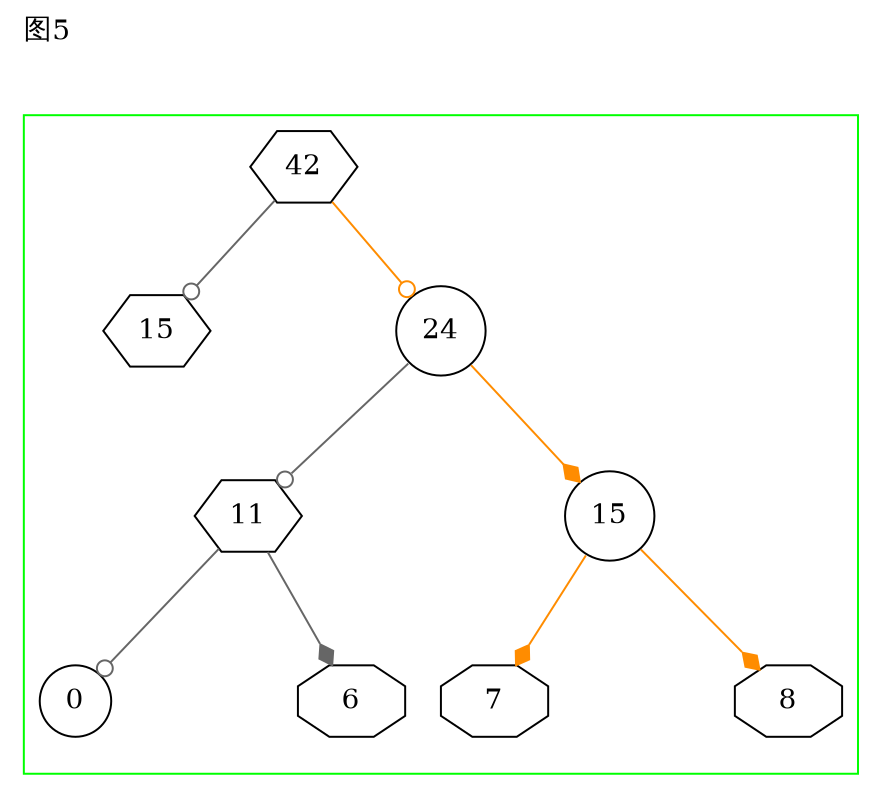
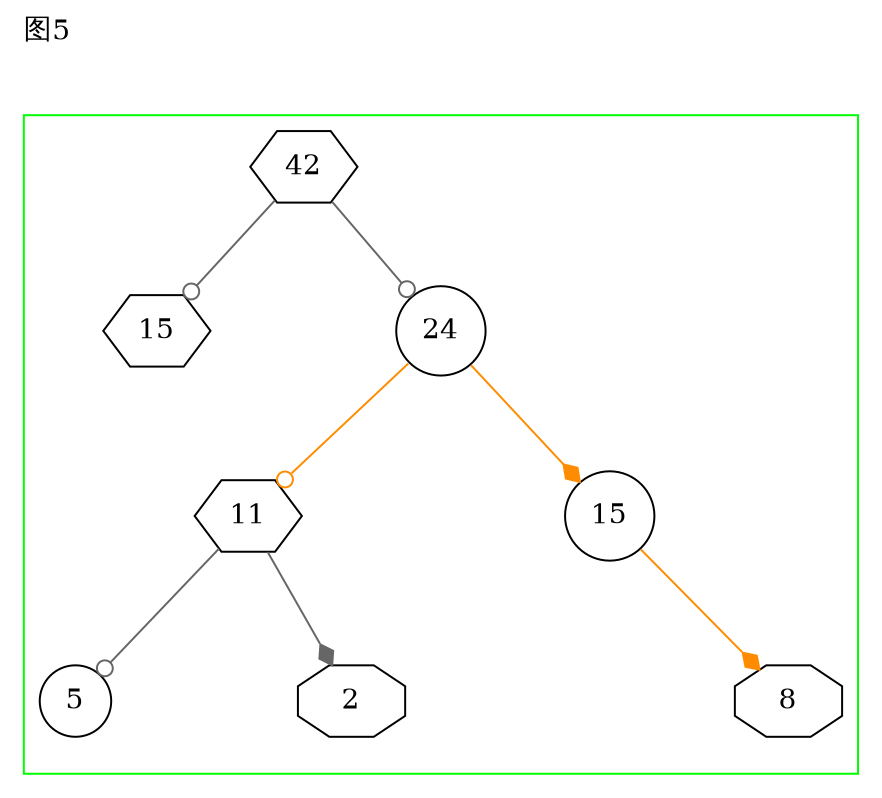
(367, 243) -> (367, 243)
(350, 418) -> (350, 418)
(75, 701) -> (75, 701)
(352, 701) -> (352, 701)
(495, 701) -> none
